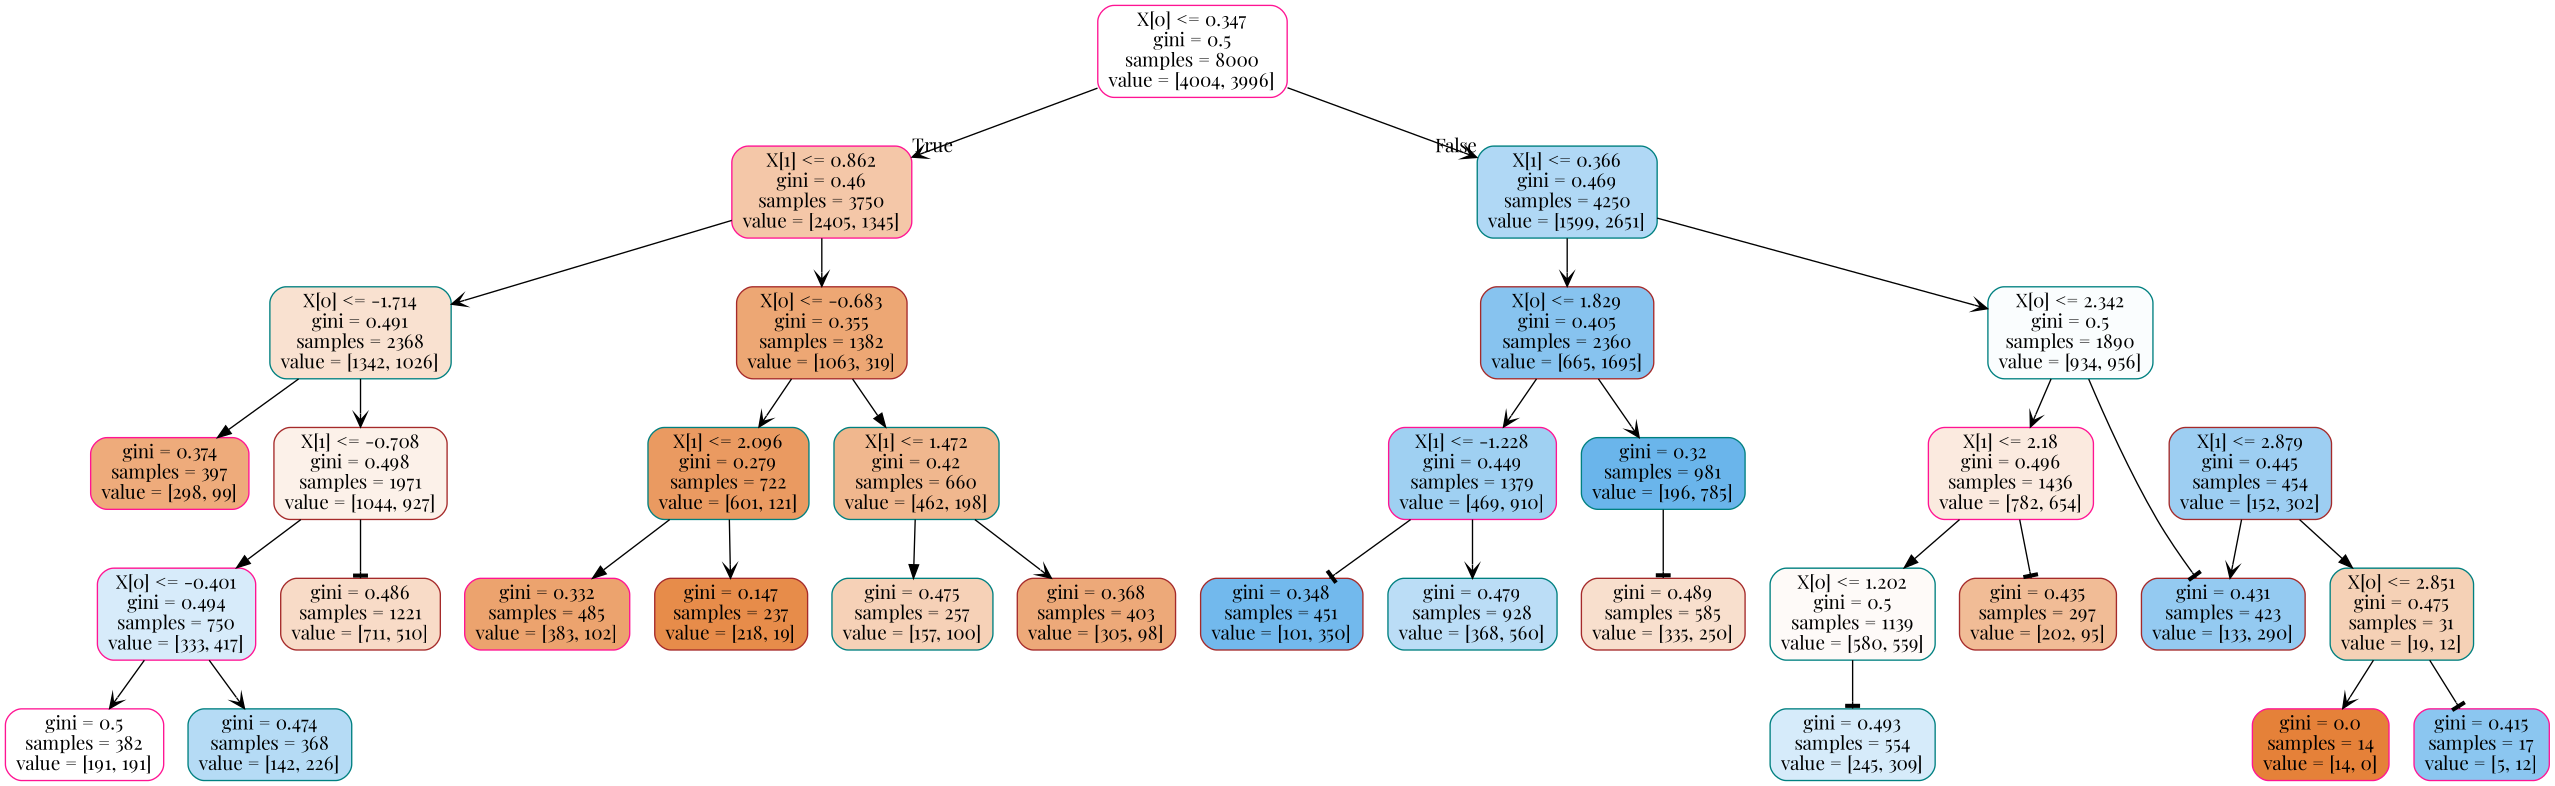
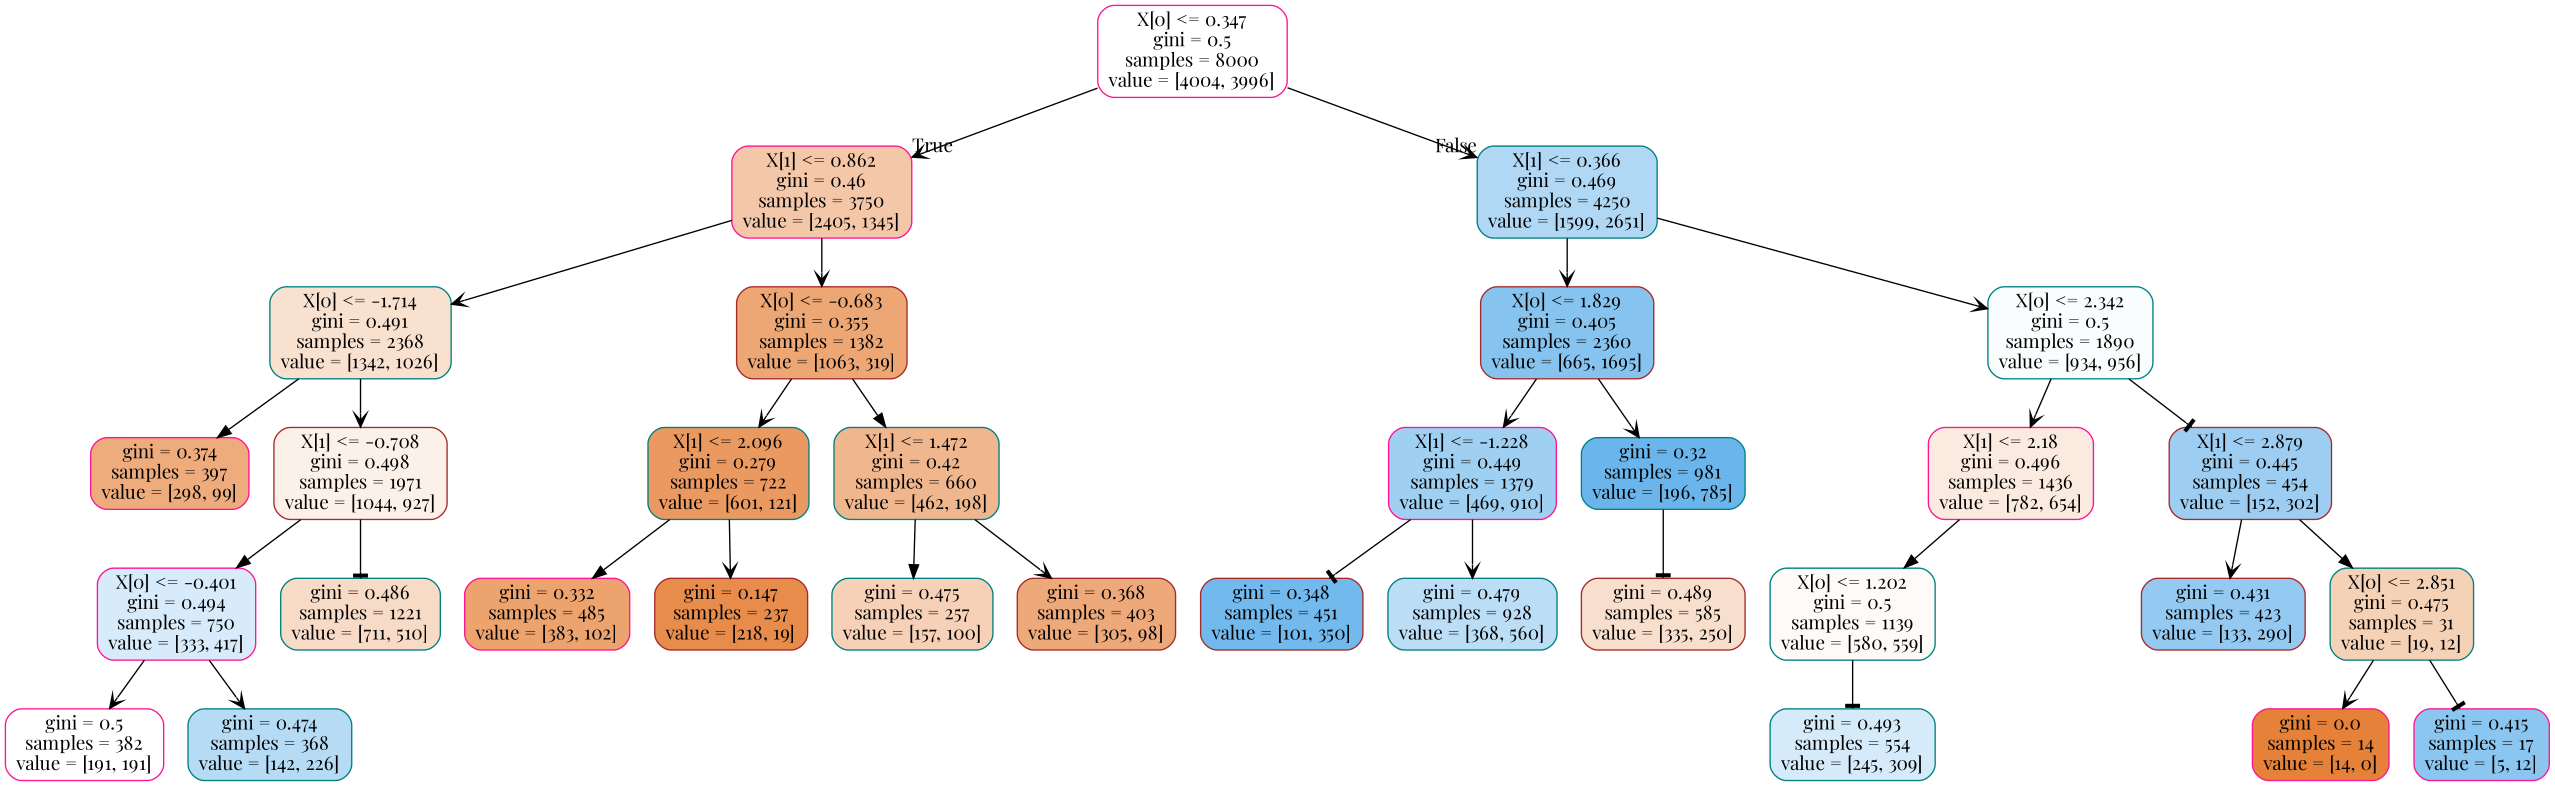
(2135, 479) -> (2157, 401)
(361, 614) -> (361, 614)
(2038, 614) -> none
